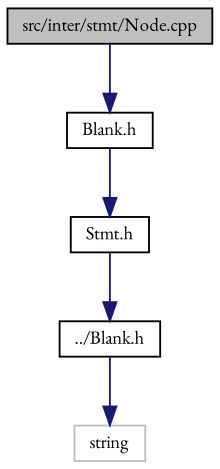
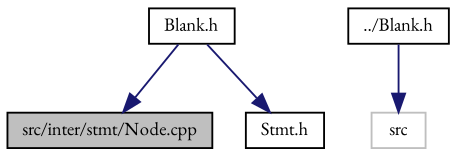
(110, 69) -> (157, 71)
(110, 277) -> none
(110, 443) -> (399, 130)
